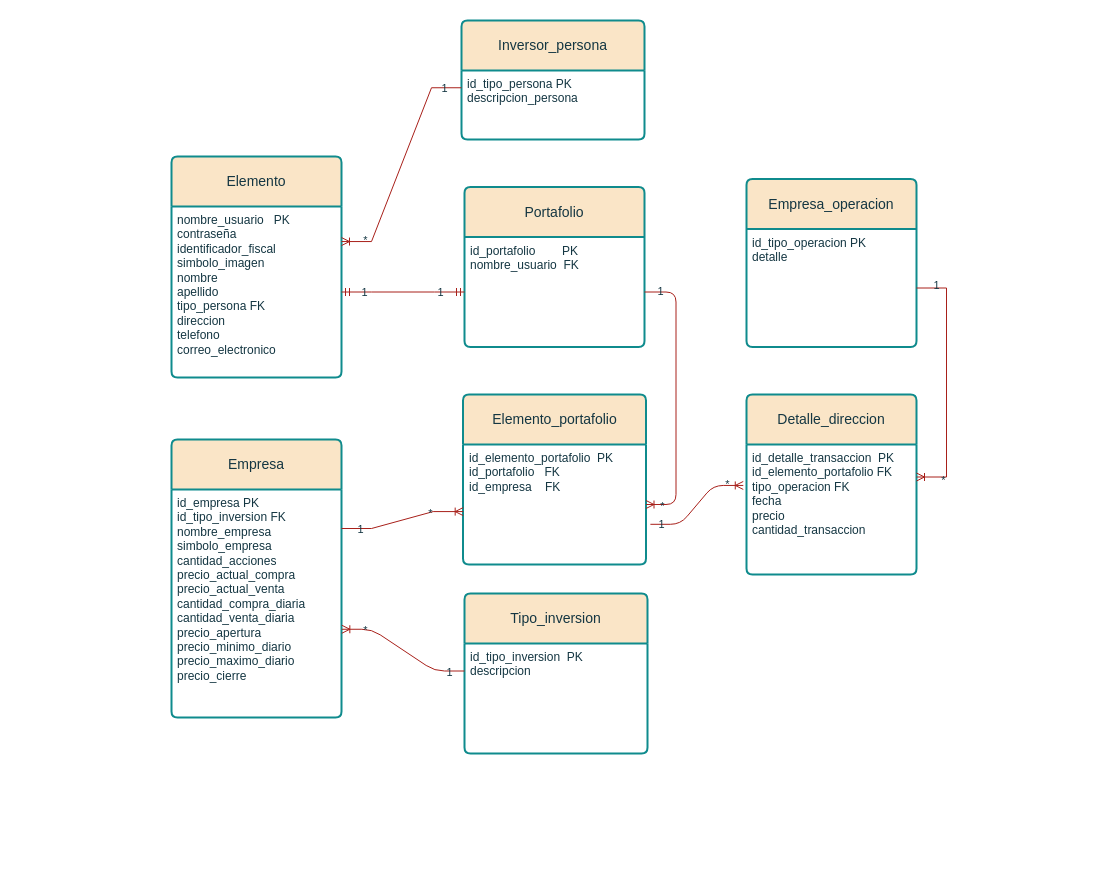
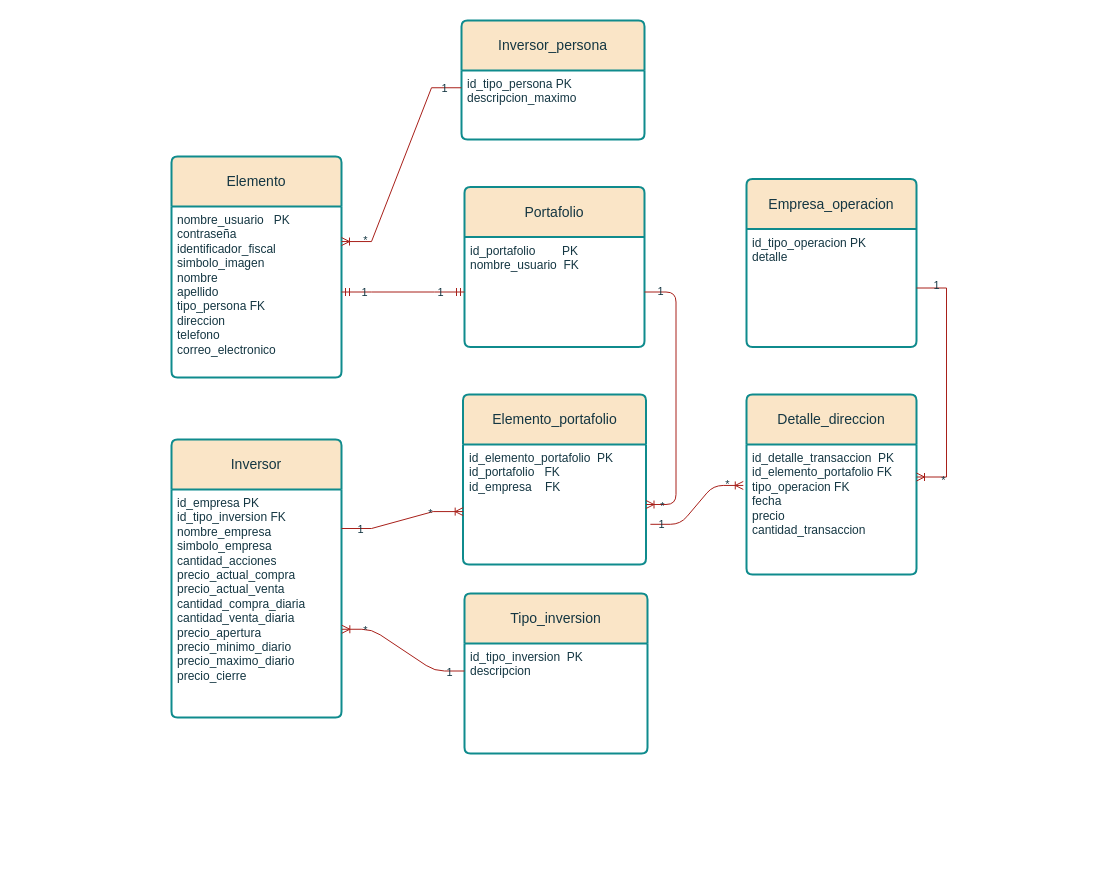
(528, 92) -> (523, 92)
(257, 465) -> (257, 465)
